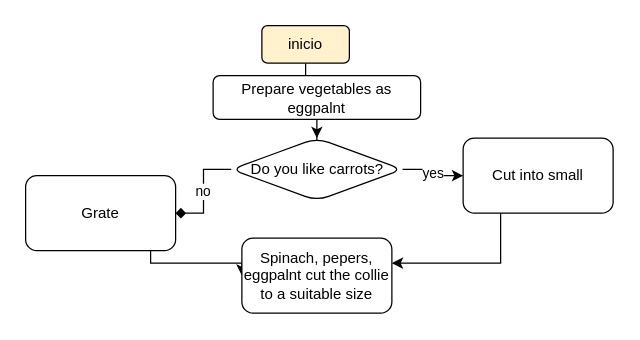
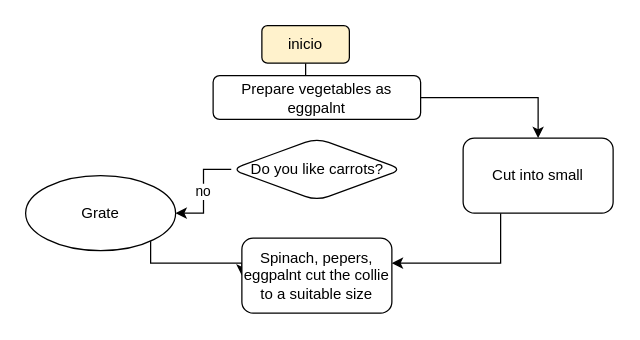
(317, 141) -> (495, 98)
(432, 169) -> none
(101, 213) -> (101, 213)
(186, 213) -> (186, 213)
